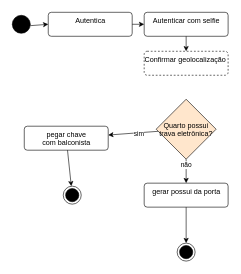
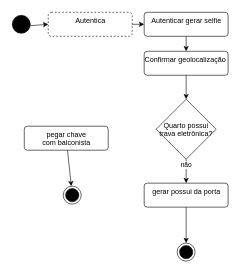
(187, 21) -> (187, 21)
(90, 24) -> (90, 24)
(186, 63) -> (186, 63)
none -> (186, 93)
(186, 129) -> (186, 129)
(135, 133) -> none
